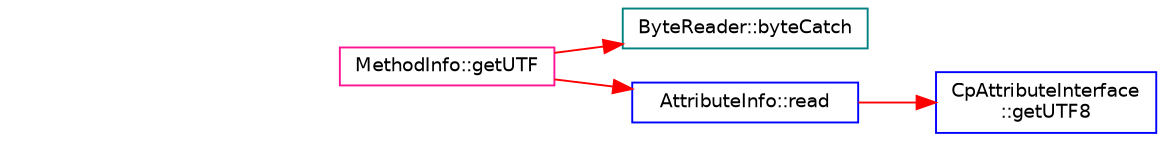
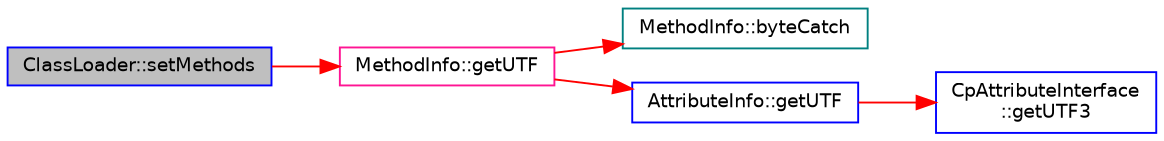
(745, 28) -> (745, 28)
none -> (140, 66)
(745, 103) -> (745, 103)
(1046, 103) -> (1046, 103)
